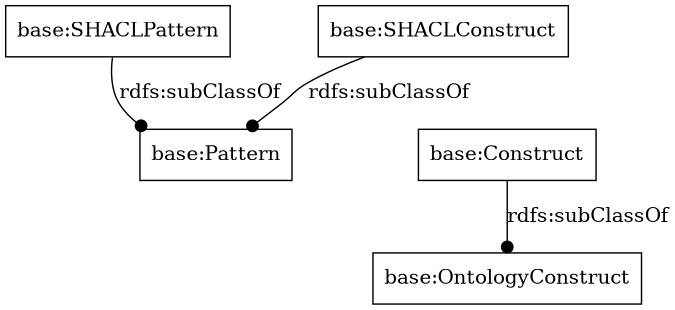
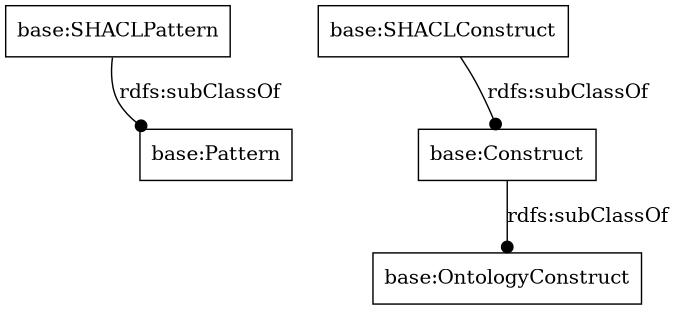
(307, 83) -> (478, 87)
